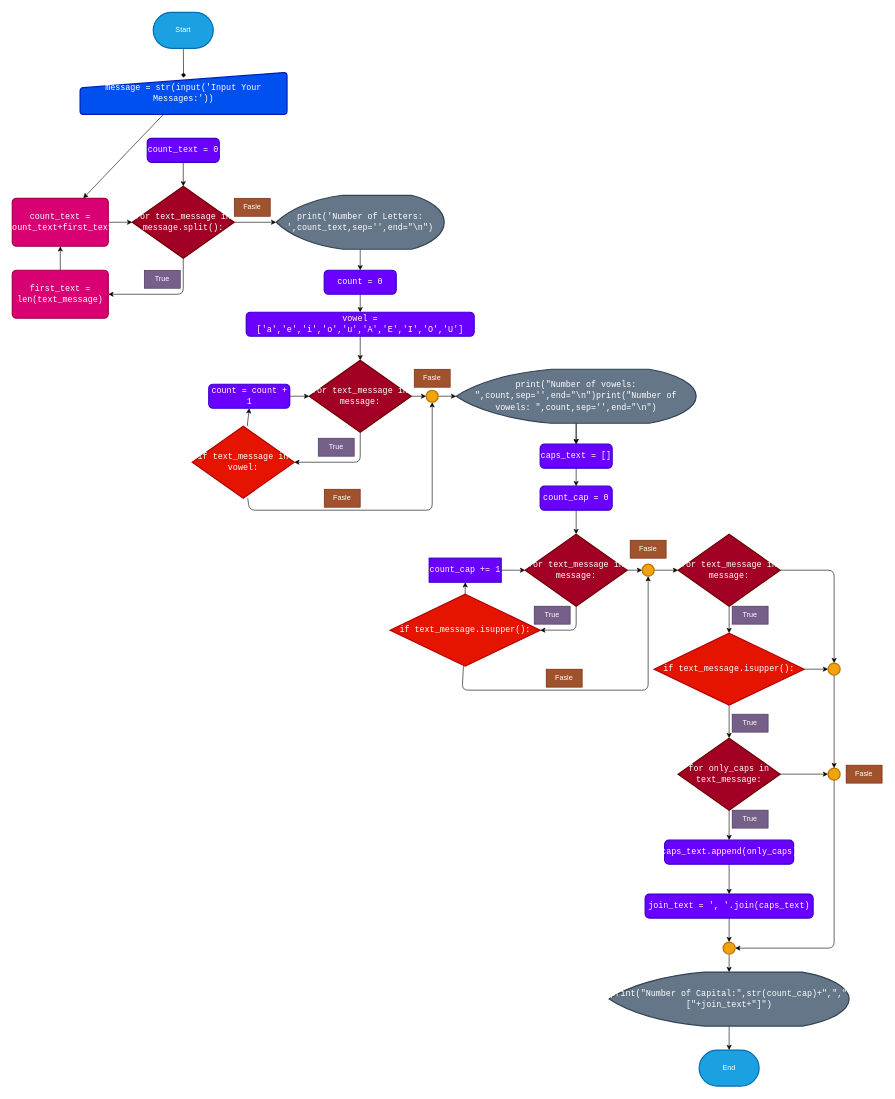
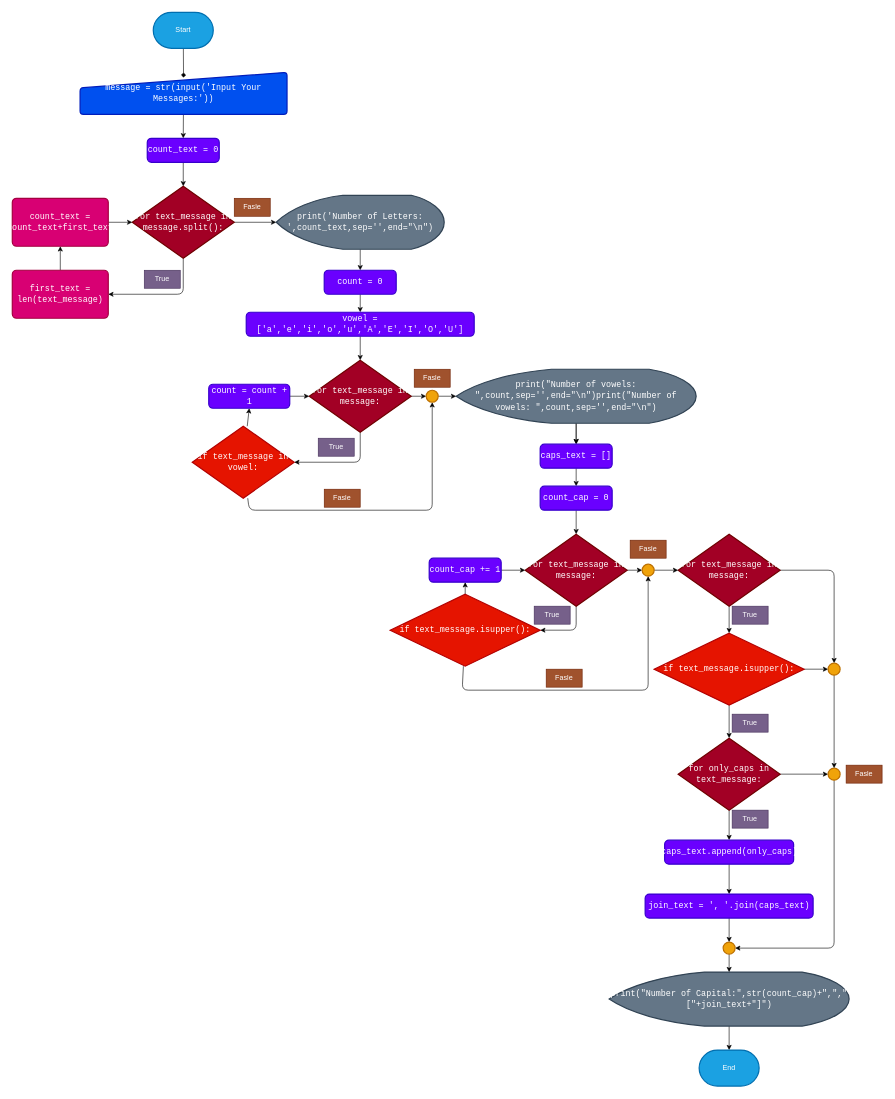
(92, 189) -> (183, 124)
(465, 570) -> (465, 570)
